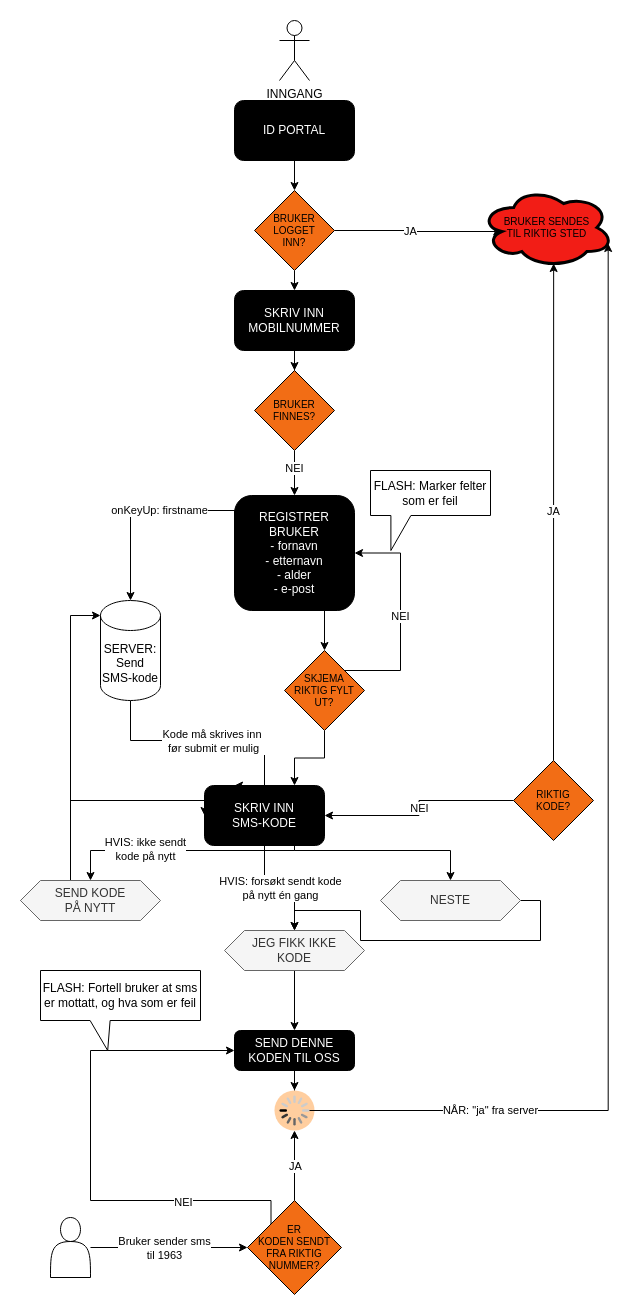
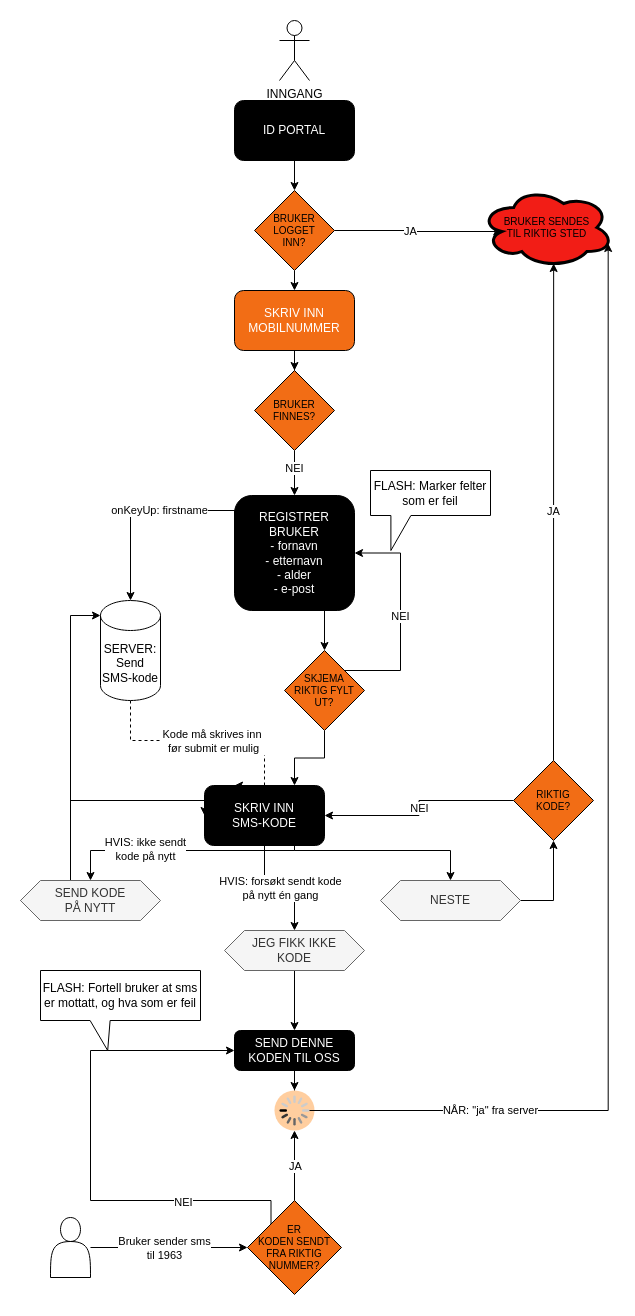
(295, 321) -> (295, 321)
(131, 737) -> (131, 737)
(425, 941) -> (554, 882)
